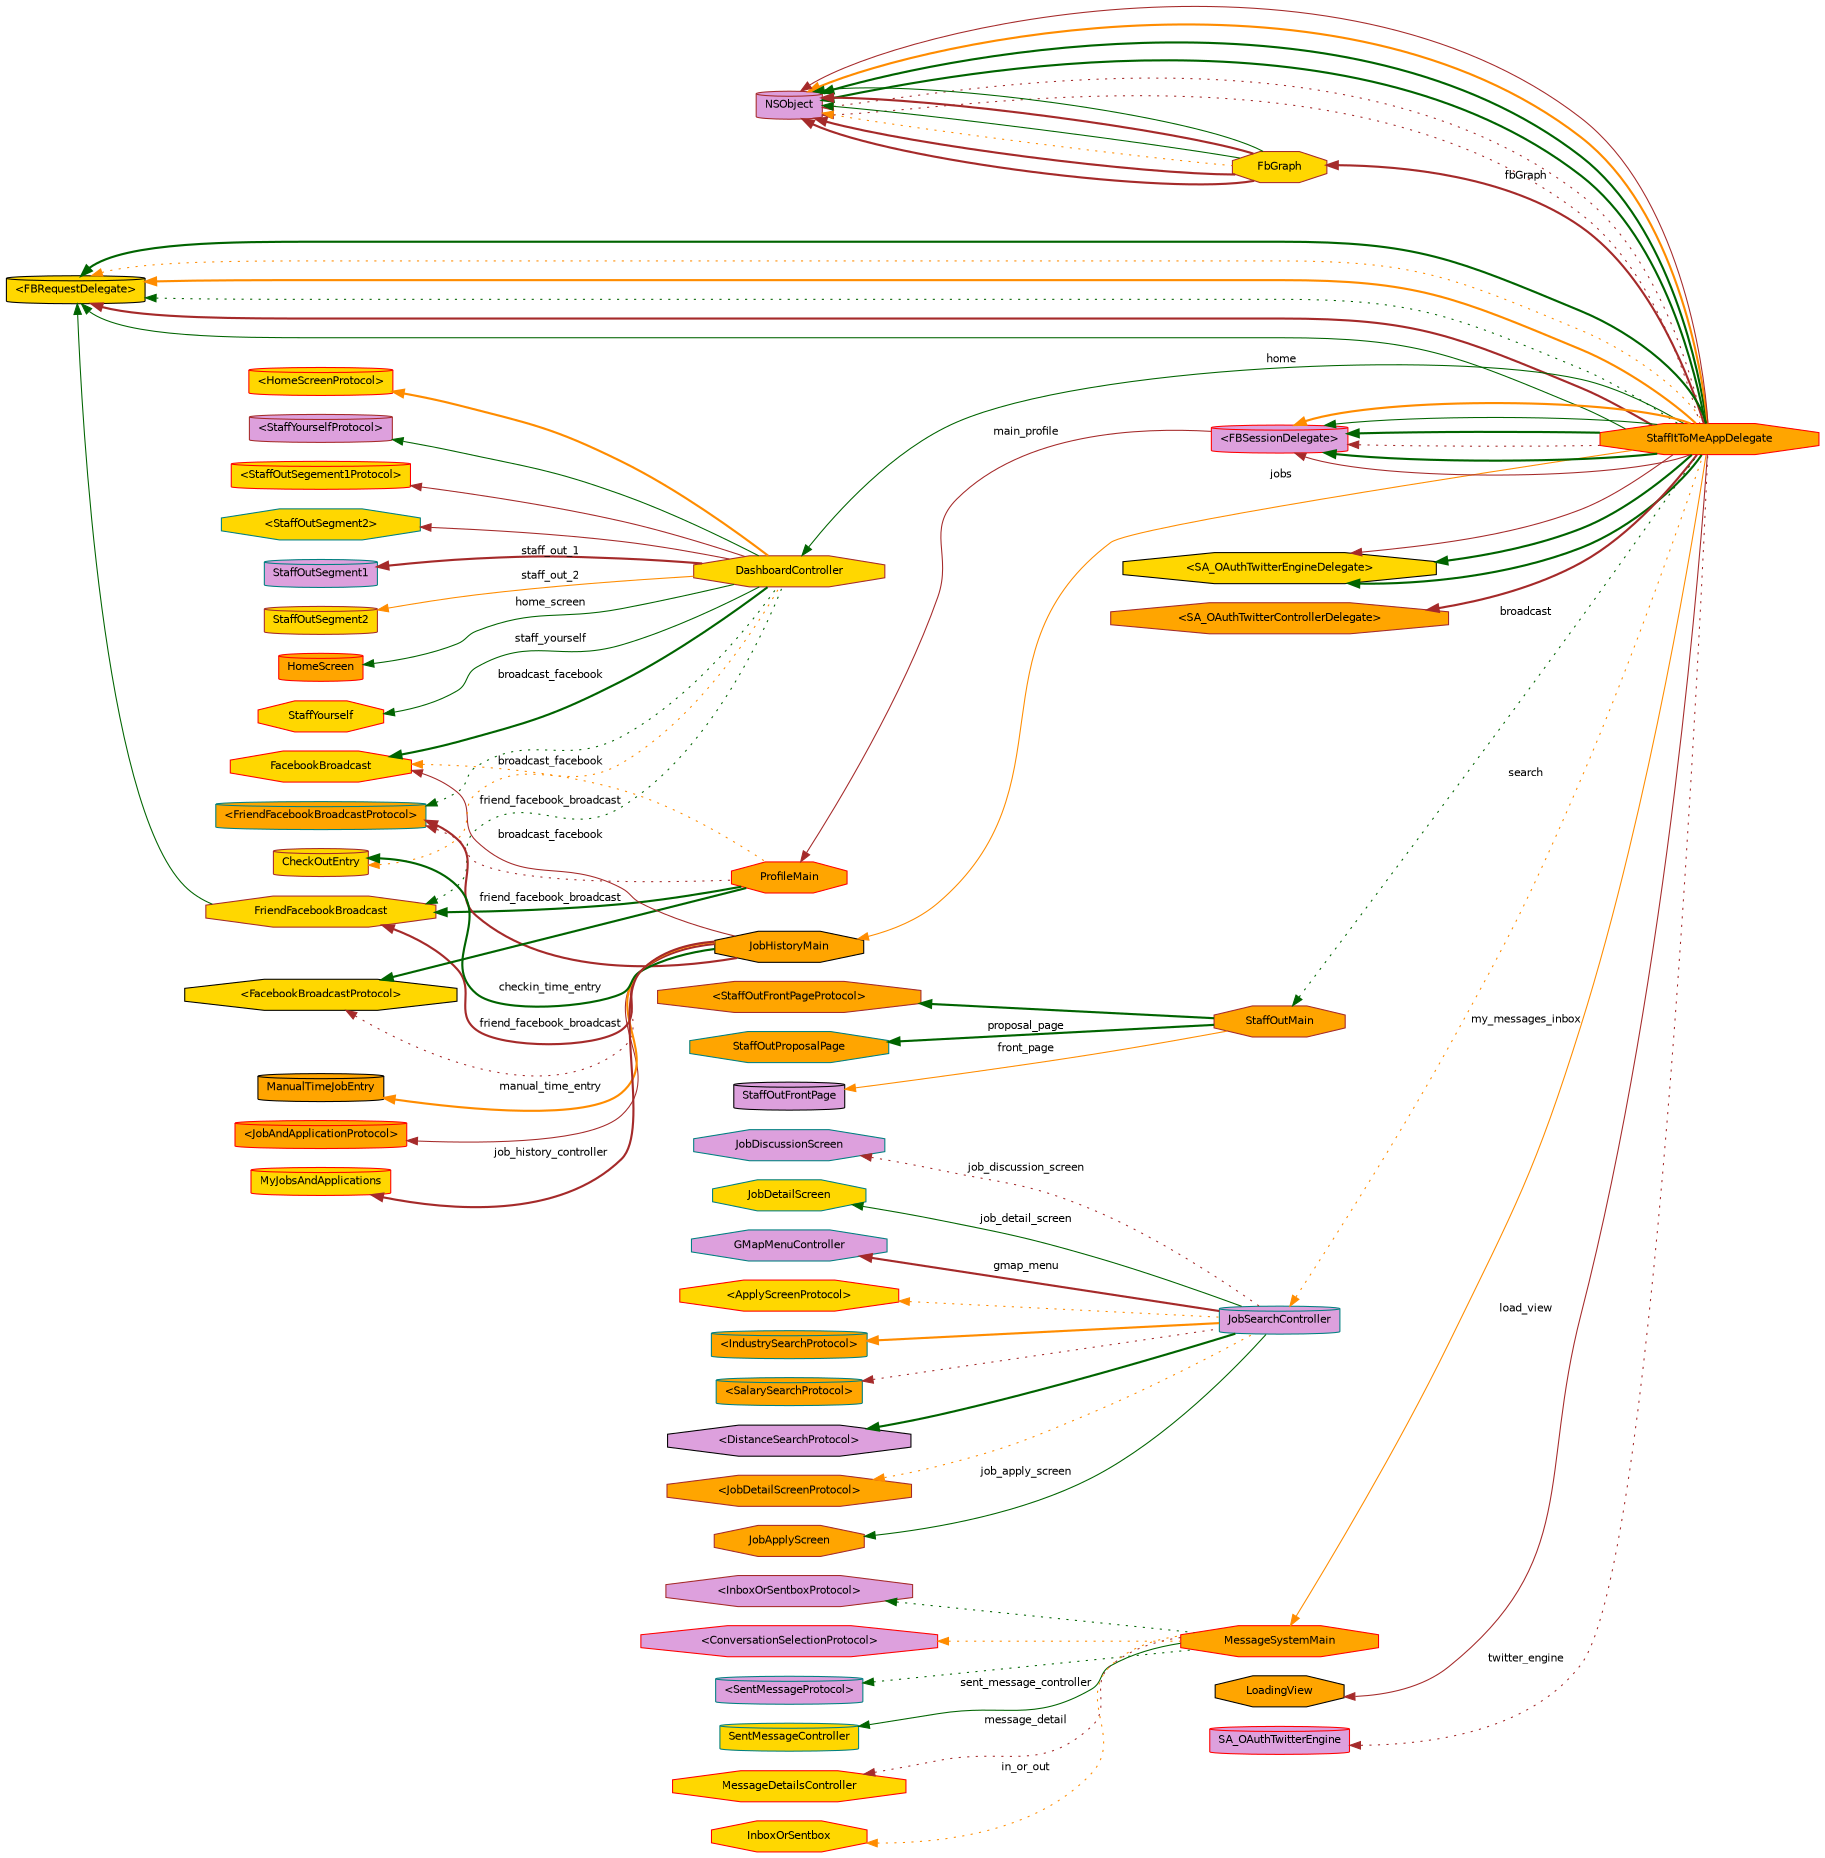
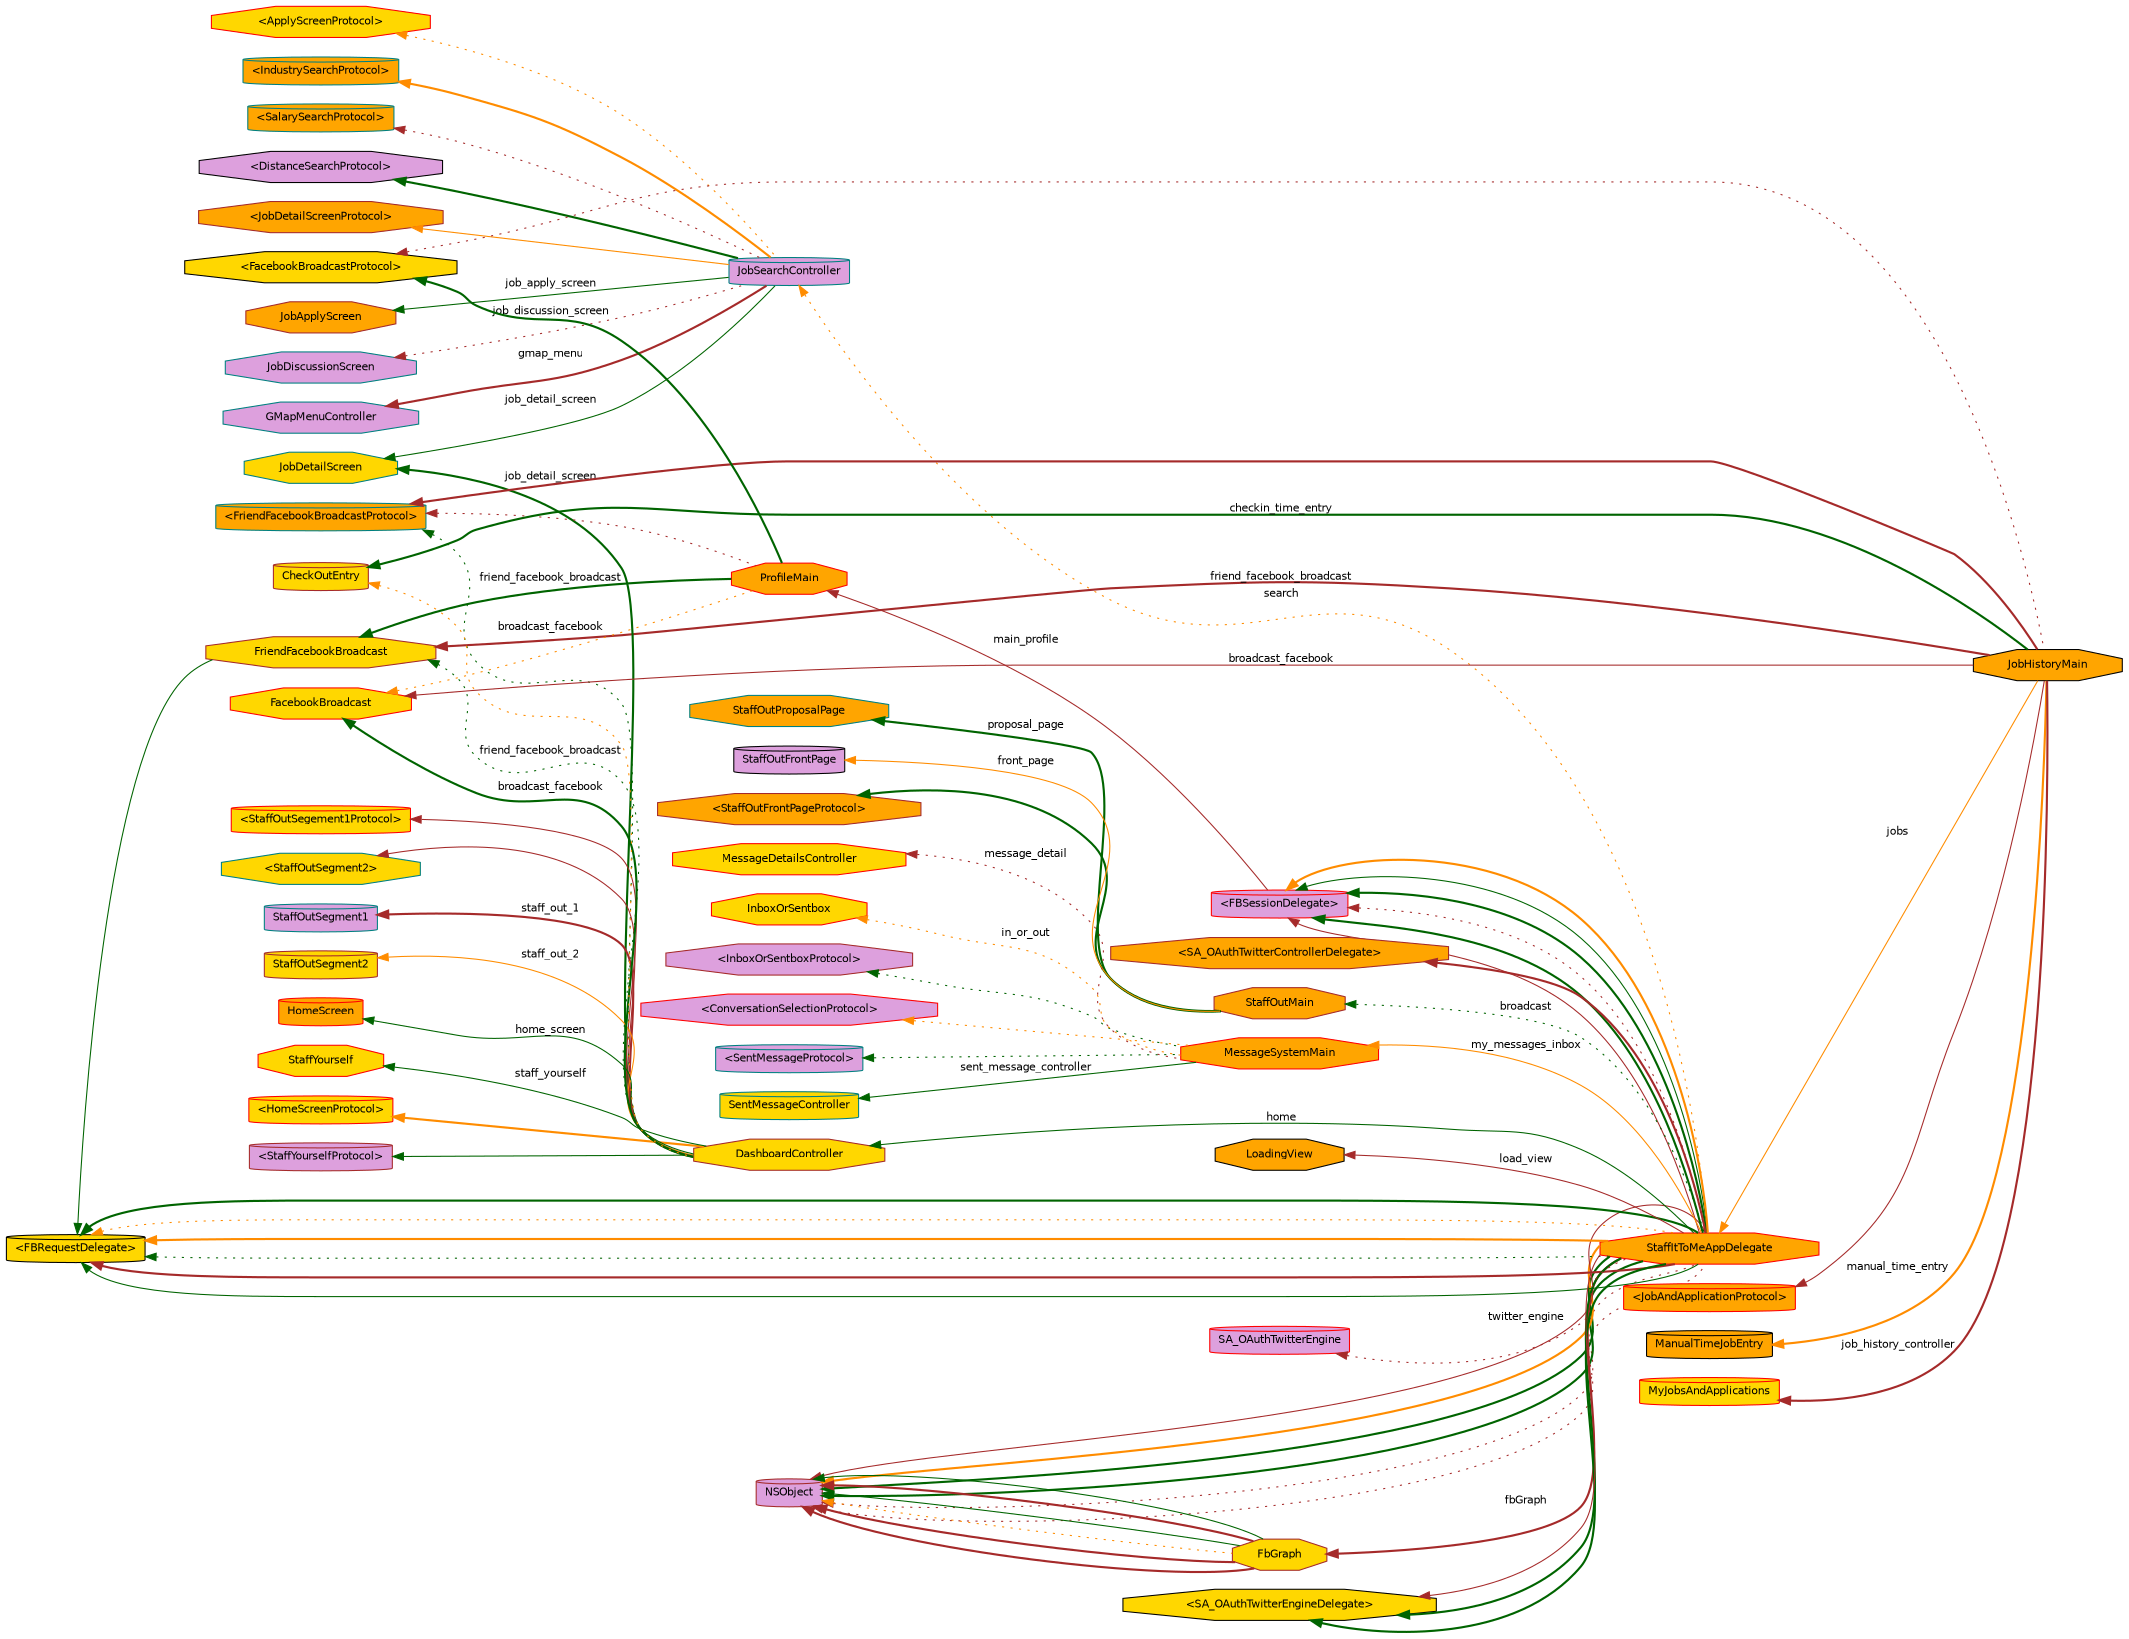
(1130, 536) -> (1881, 952)
none -> (633, 715)
(1074, 1420) -> (576, 247)
